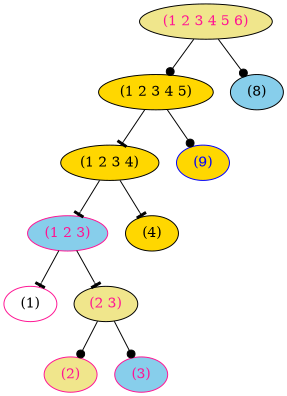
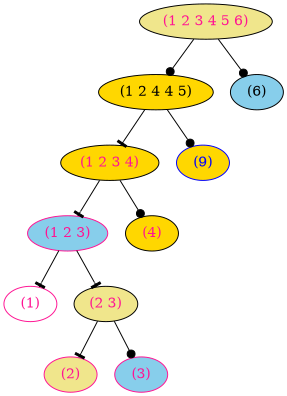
(156, 92) -> (156, 92)
(257, 92) -> (257, 92)
(110, 163) -> (110, 163)
(130, 197) -> (129, 195)
(152, 233) -> (152, 233)
(30, 304) -> (30, 304)
(90, 336) -> (89, 337)
